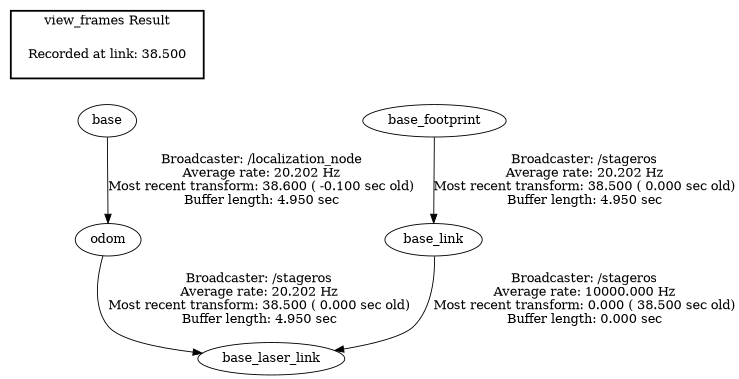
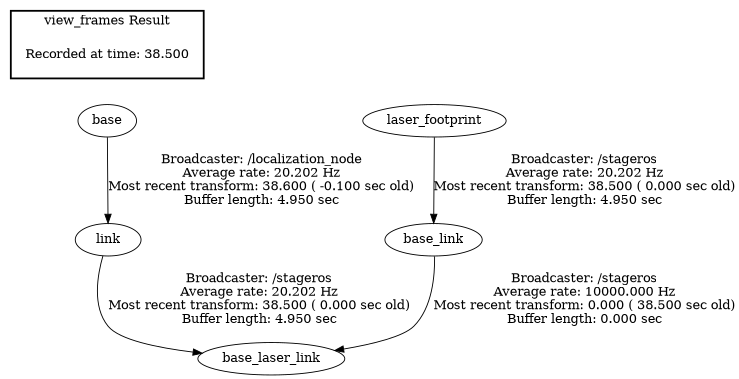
(107, 55) -> (107, 55)
(434, 121) -> (434, 121)
(108, 240) -> (108, 240)
